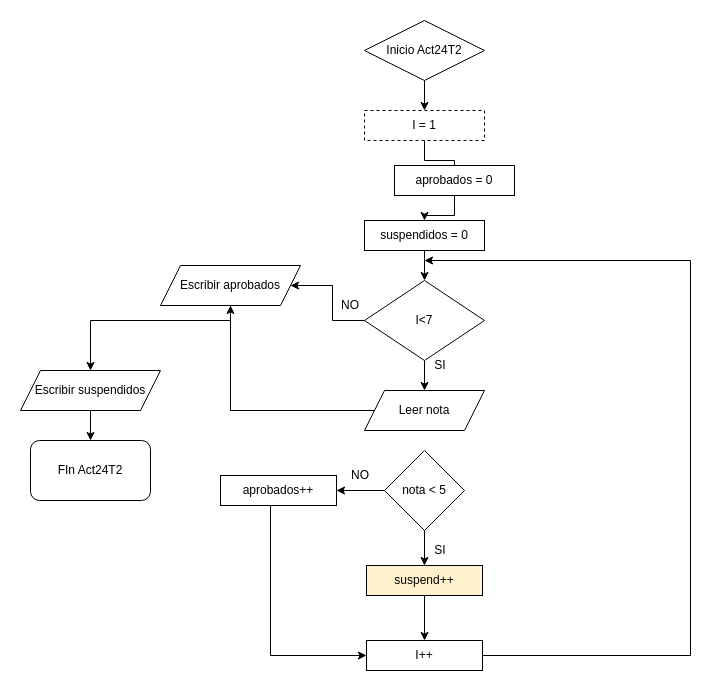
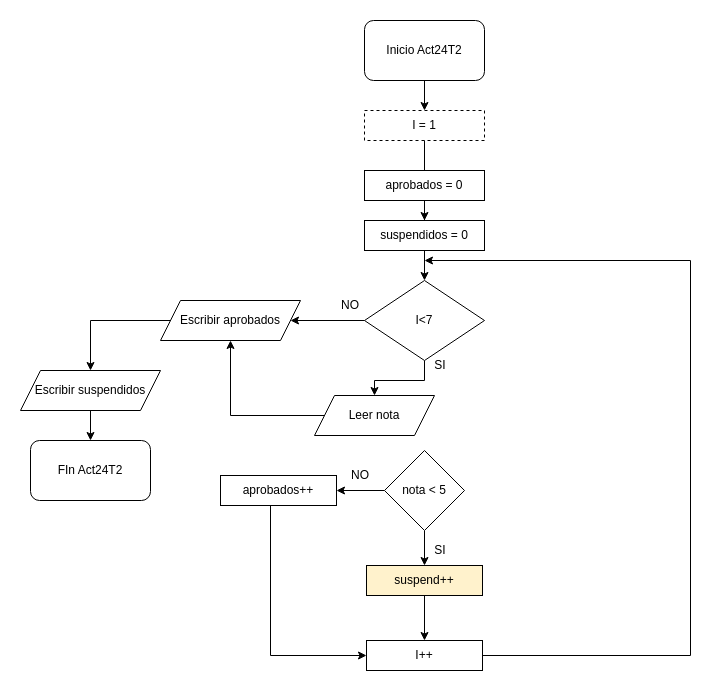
(425, 51) -> (425, 51)
(455, 181) -> (425, 186)
(231, 286) -> (231, 321)
(425, 411) -> (375, 416)
